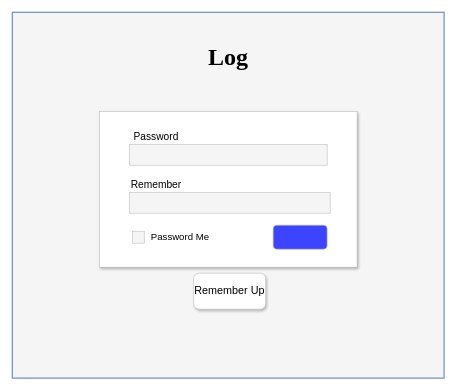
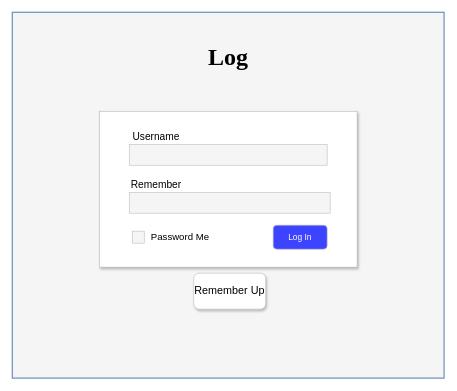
(156, 137) -> (156, 137)
none -> (300, 237)
